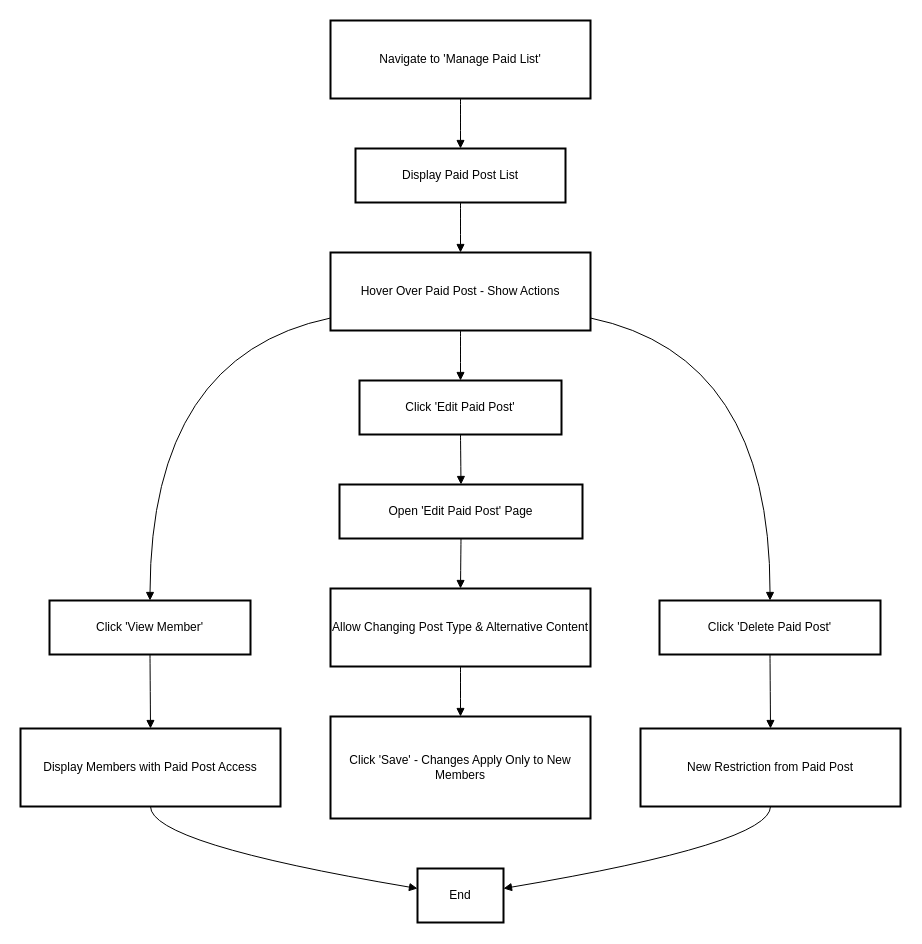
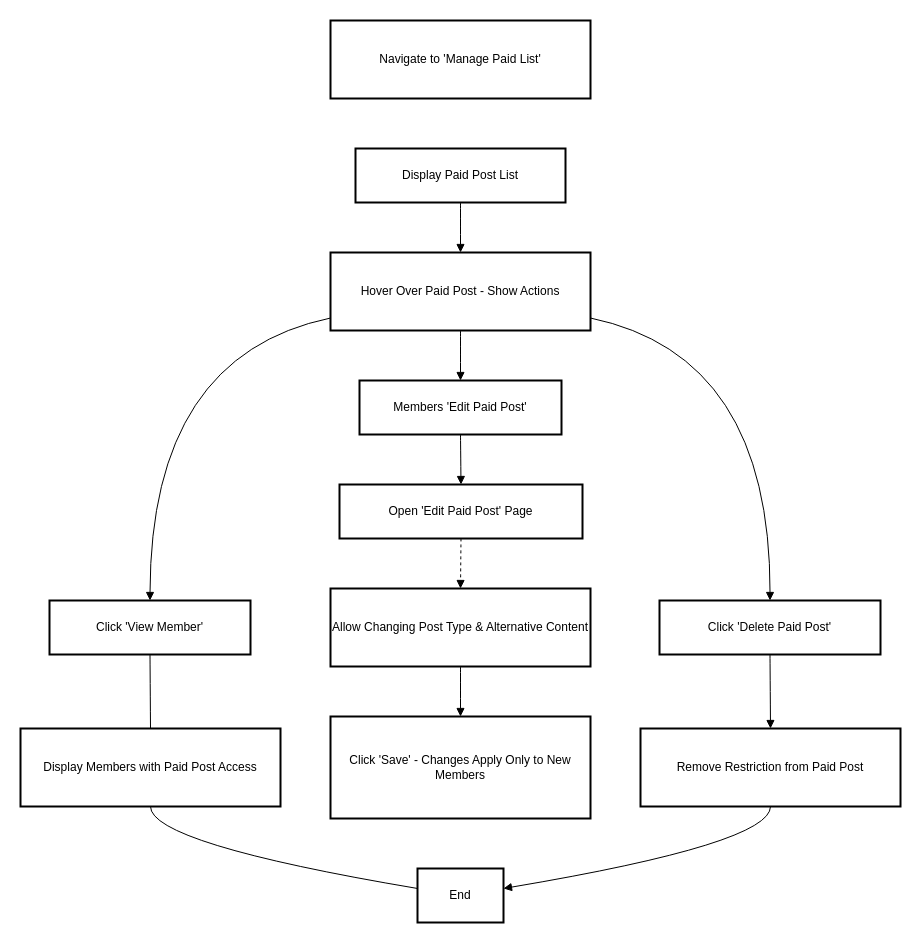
(461, 120) -> none
(461, 408) -> (461, 408)
(461, 561) -> (461, 561)
(150, 719) -> (150, 722)
(771, 768) -> (771, 768)
(408, 887) -> (412, 887)
